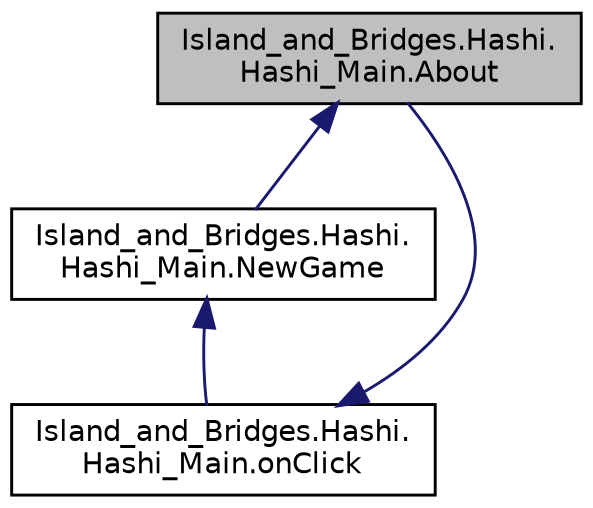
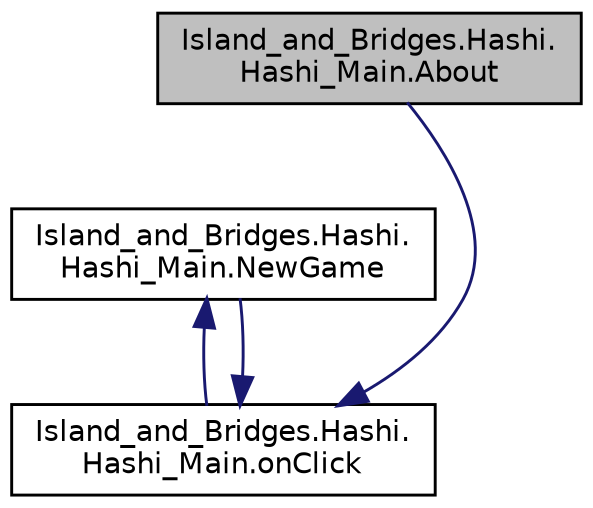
(288, 168) -> (243, 337)
